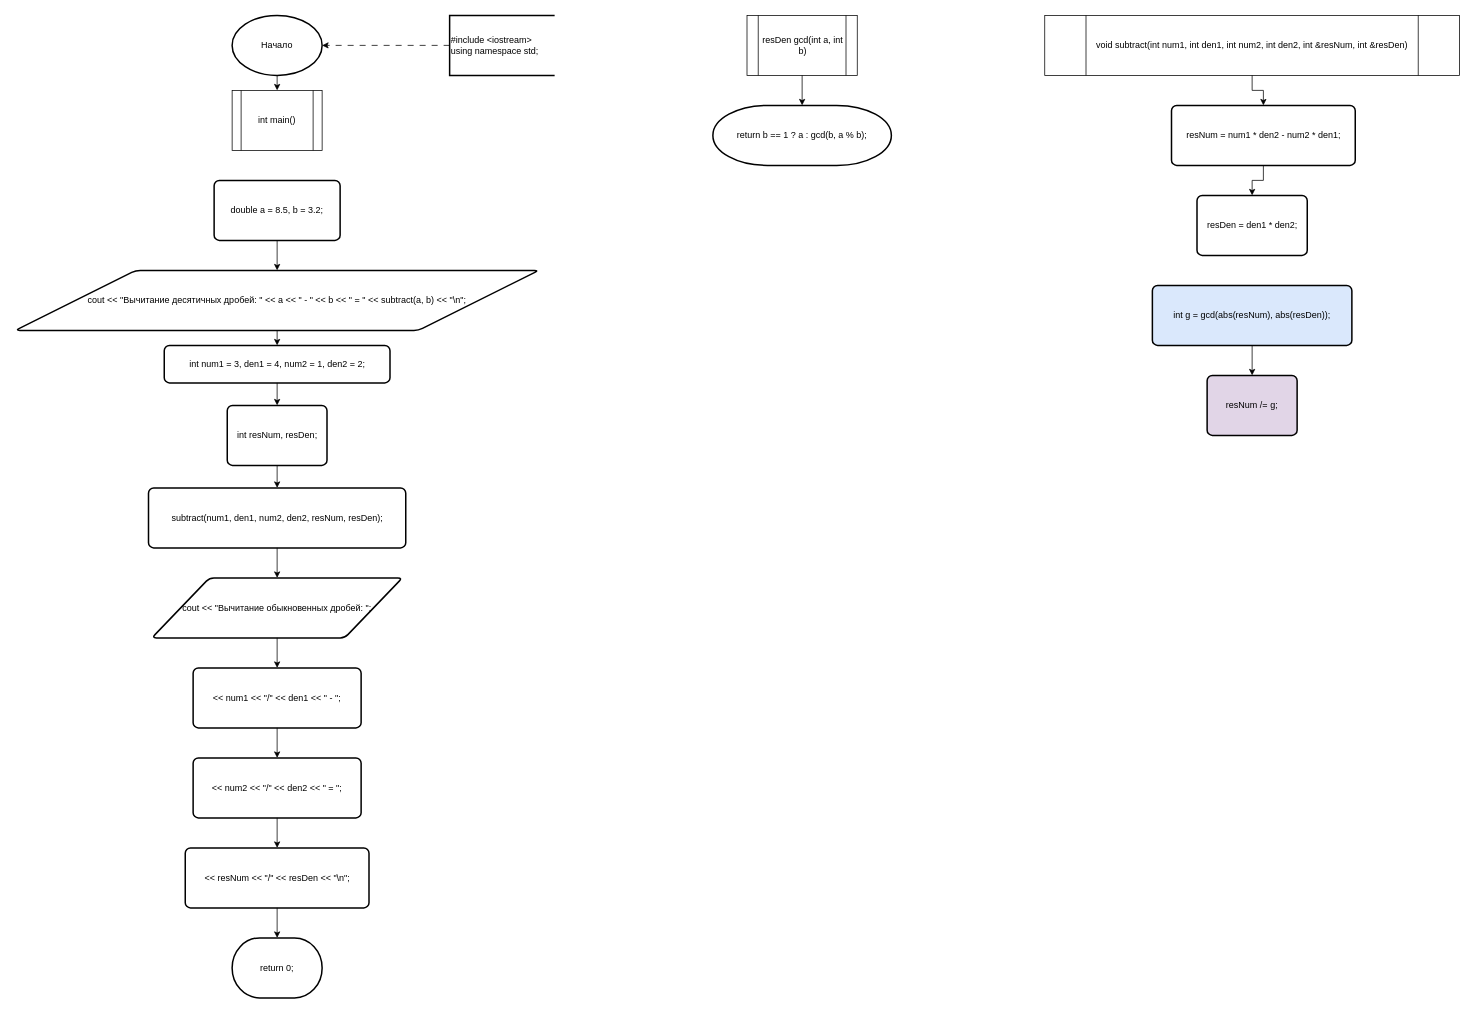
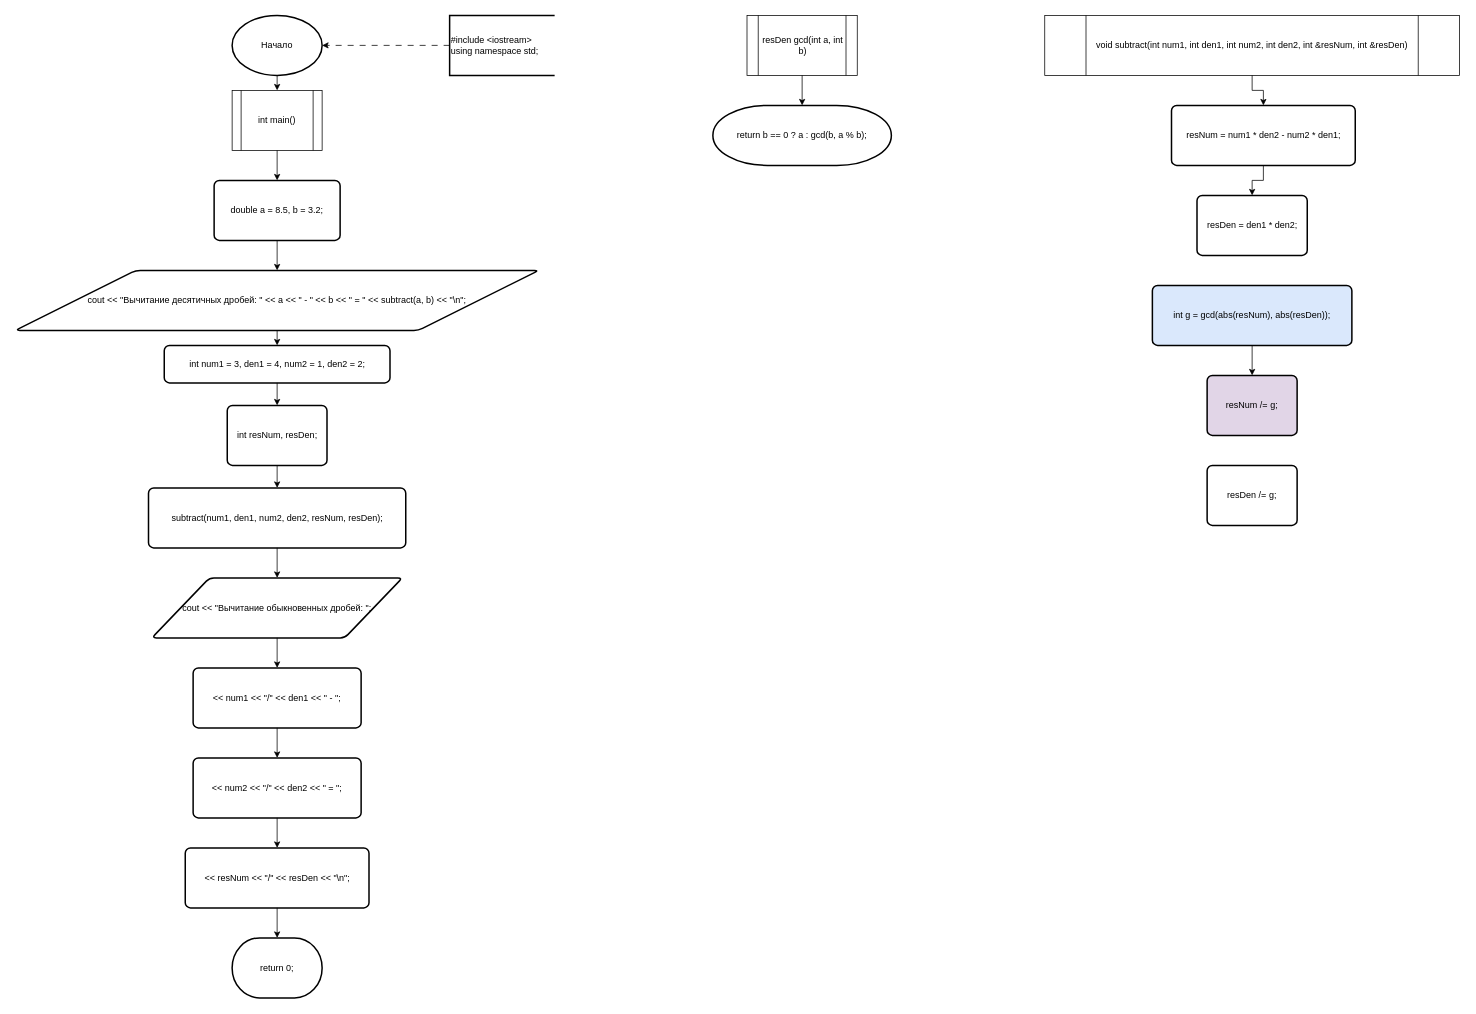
(802, 135) -> (802, 135)
none -> (277, 174)
none -> (1252, 495)
